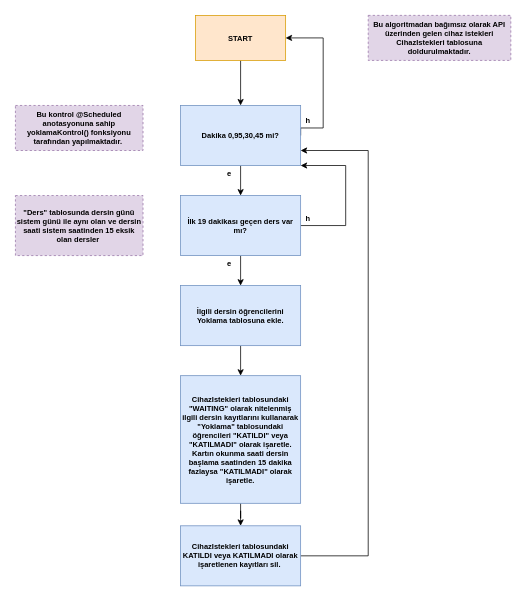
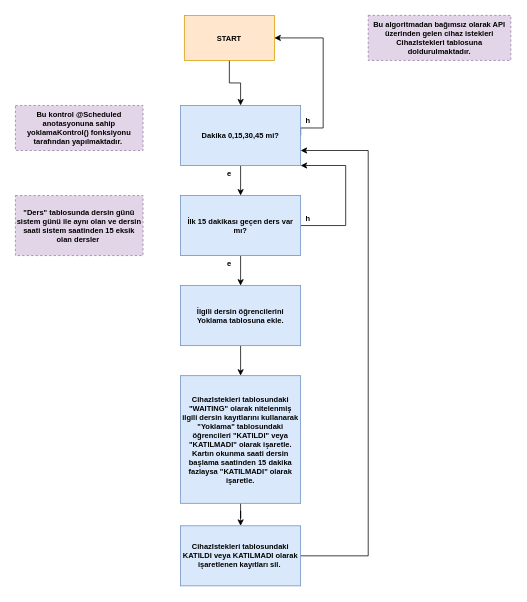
(240, 38) -> (229, 38)
(240, 135) -> (240, 135)
(240, 225) -> (240, 225)
